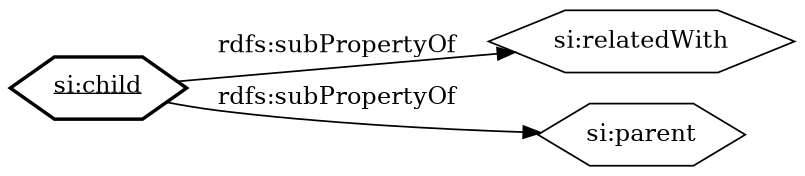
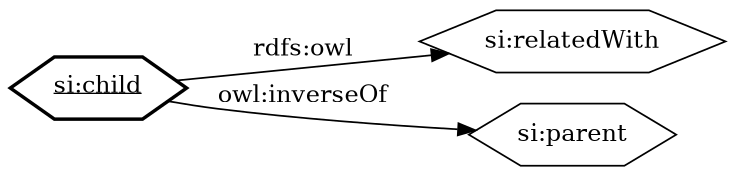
(338, 46) -> (303, 49)
(338, 98) -> (303, 96)
